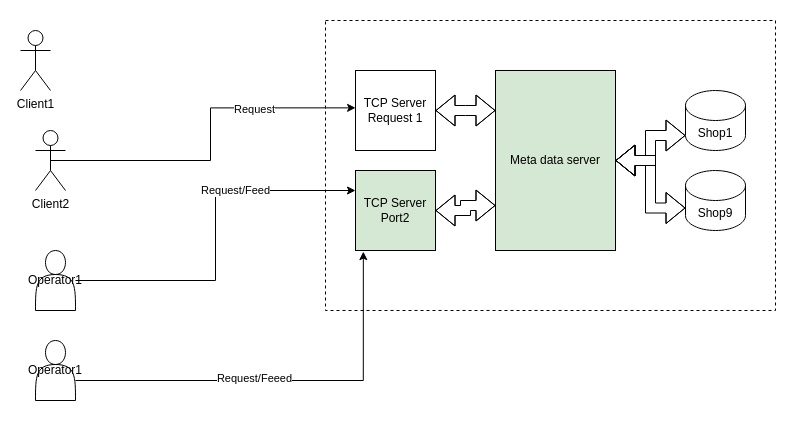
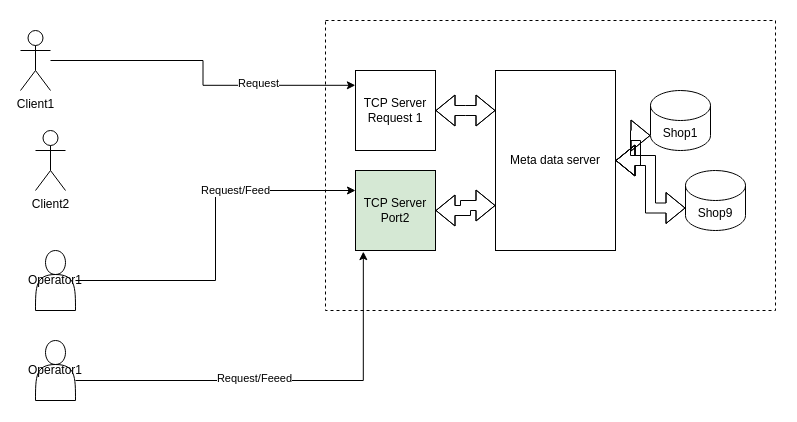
none -> (203, 69)
(716, 121) -> (681, 121)
(211, 145) -> none
(556, 161) -> (556, 161)
